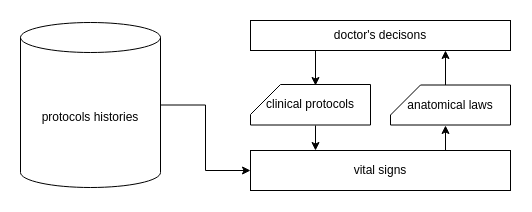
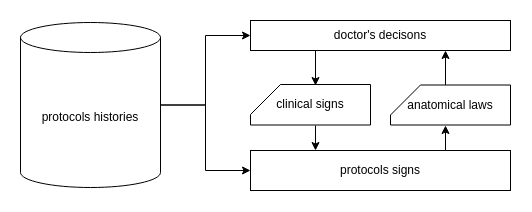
none -> (206, 51)
(311, 105) -> (311, 105)
(381, 171) -> (381, 171)
